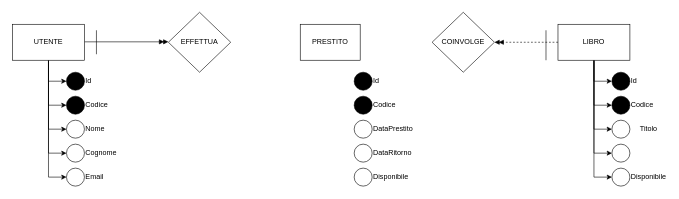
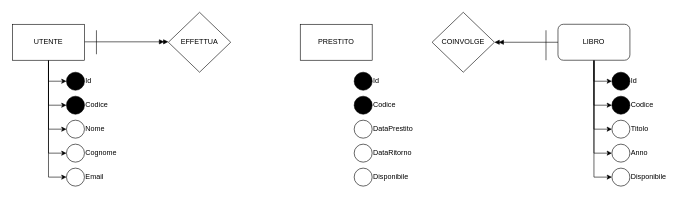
(330, 42) -> (336, 42)
(531, 42) -> (531, 42)
(594, 42) -> (594, 42)
(657, 129) -> (648, 129)
none -> (648, 153)
